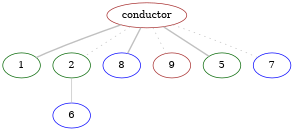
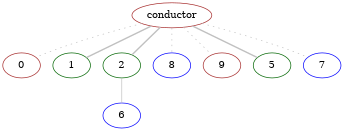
(134, 41) -> (172, 40)
(107, 42) -> (146, 41)
none -> (22, 65)
